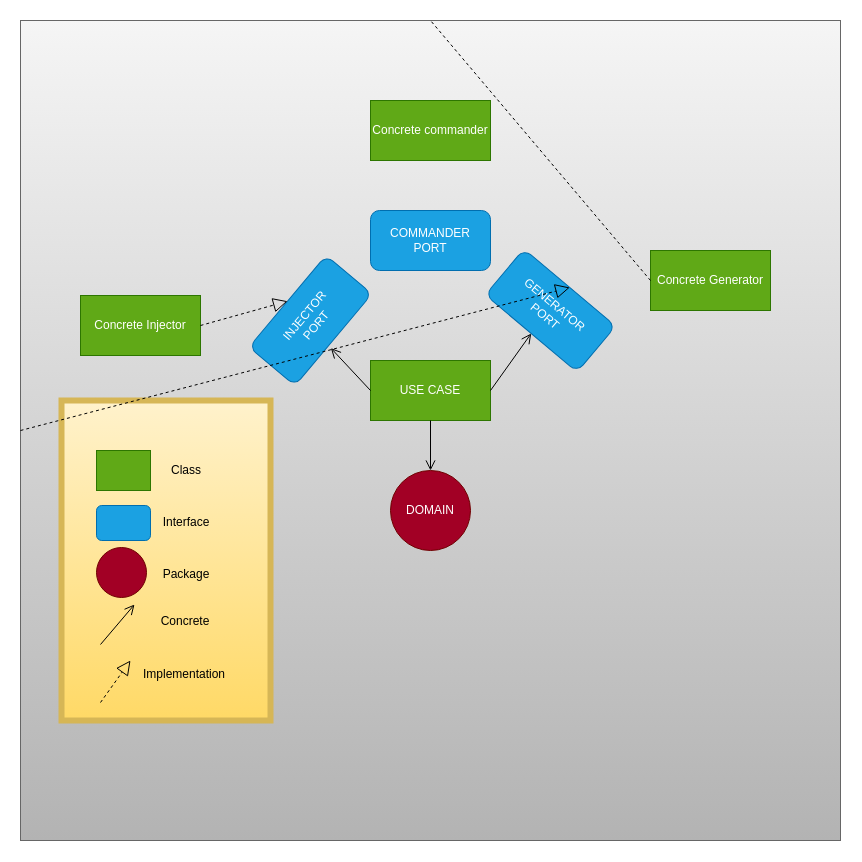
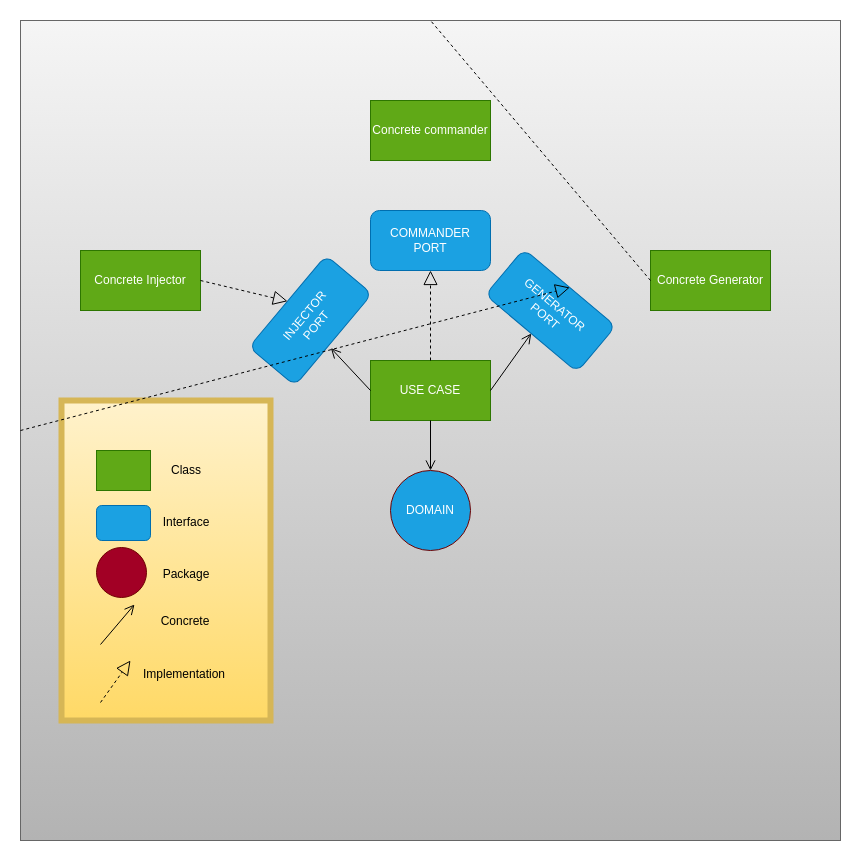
none -> (431, 322)
(141, 326) -> (141, 281)
(431, 511) -> (431, 511)
